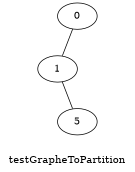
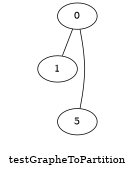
(67, 95) -> (85, 69)
